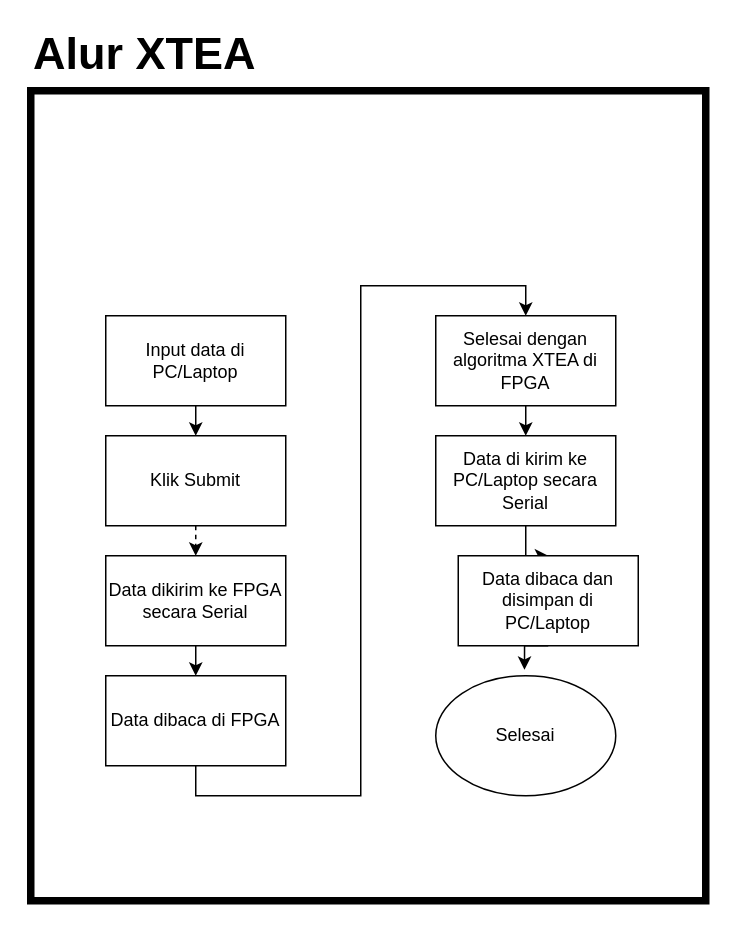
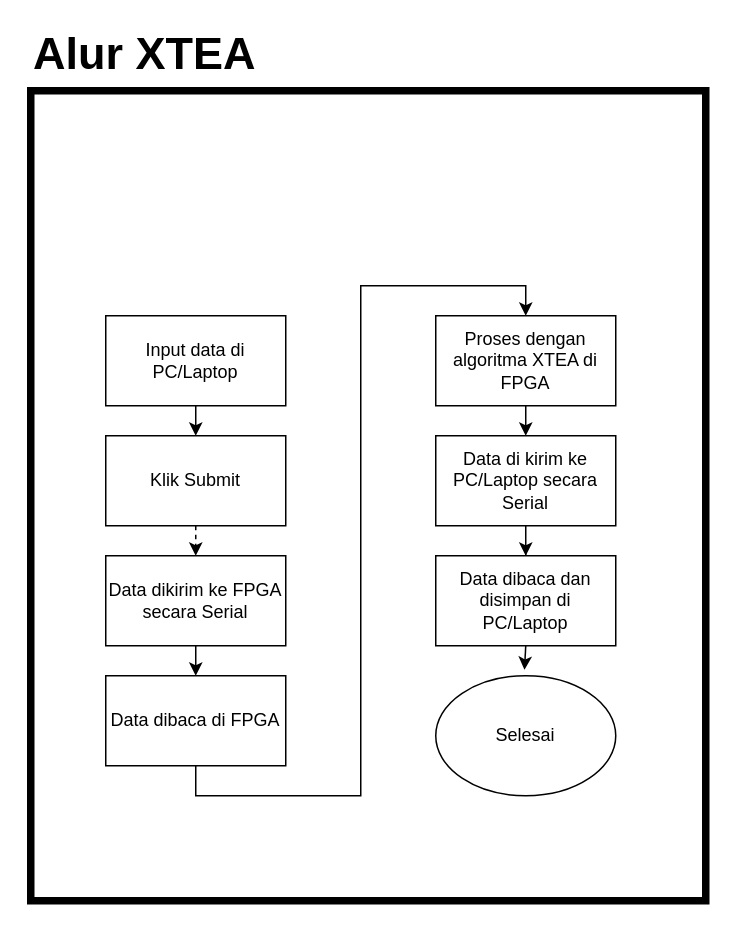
(526, 361) -> (526, 361)
(548, 601) -> (526, 601)
